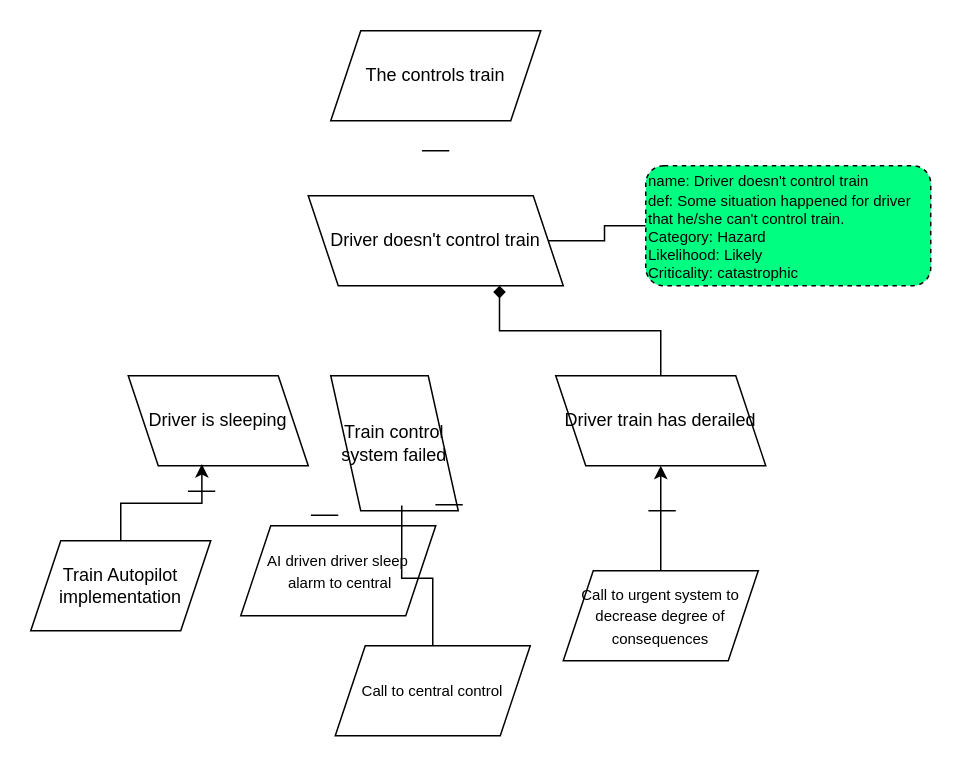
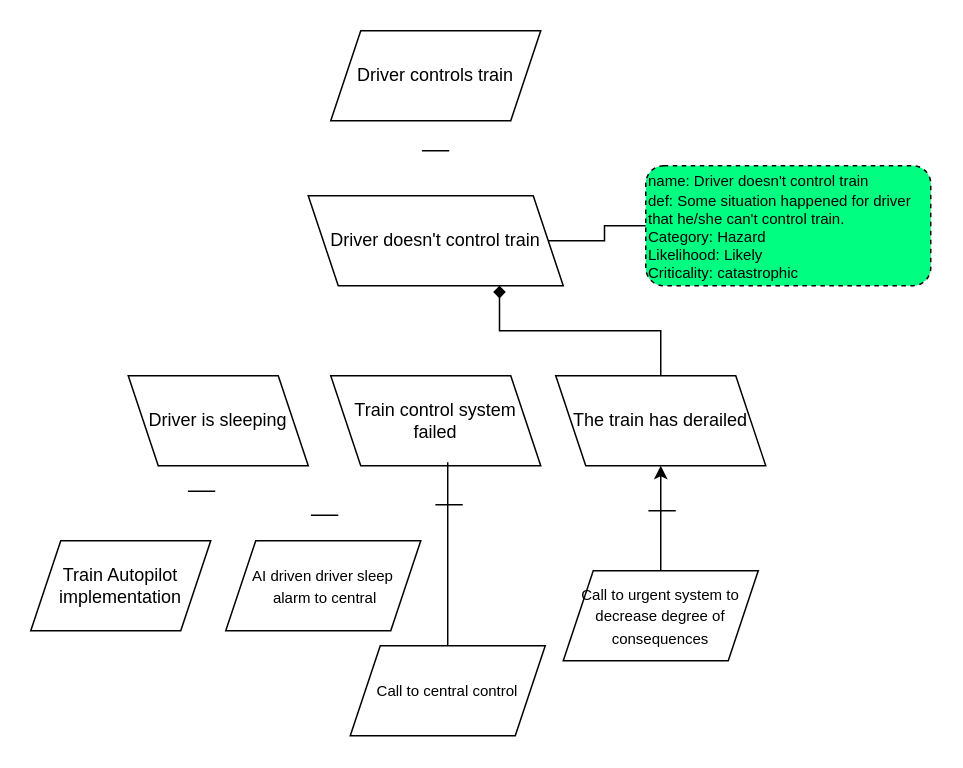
(436, 76) -> (436, 76)
(661, 421) -> (661, 421)
(395, 443) -> (436, 421)
(157, 503) -> none
(338, 571) -> (323, 586)
(433, 691) -> (448, 691)
